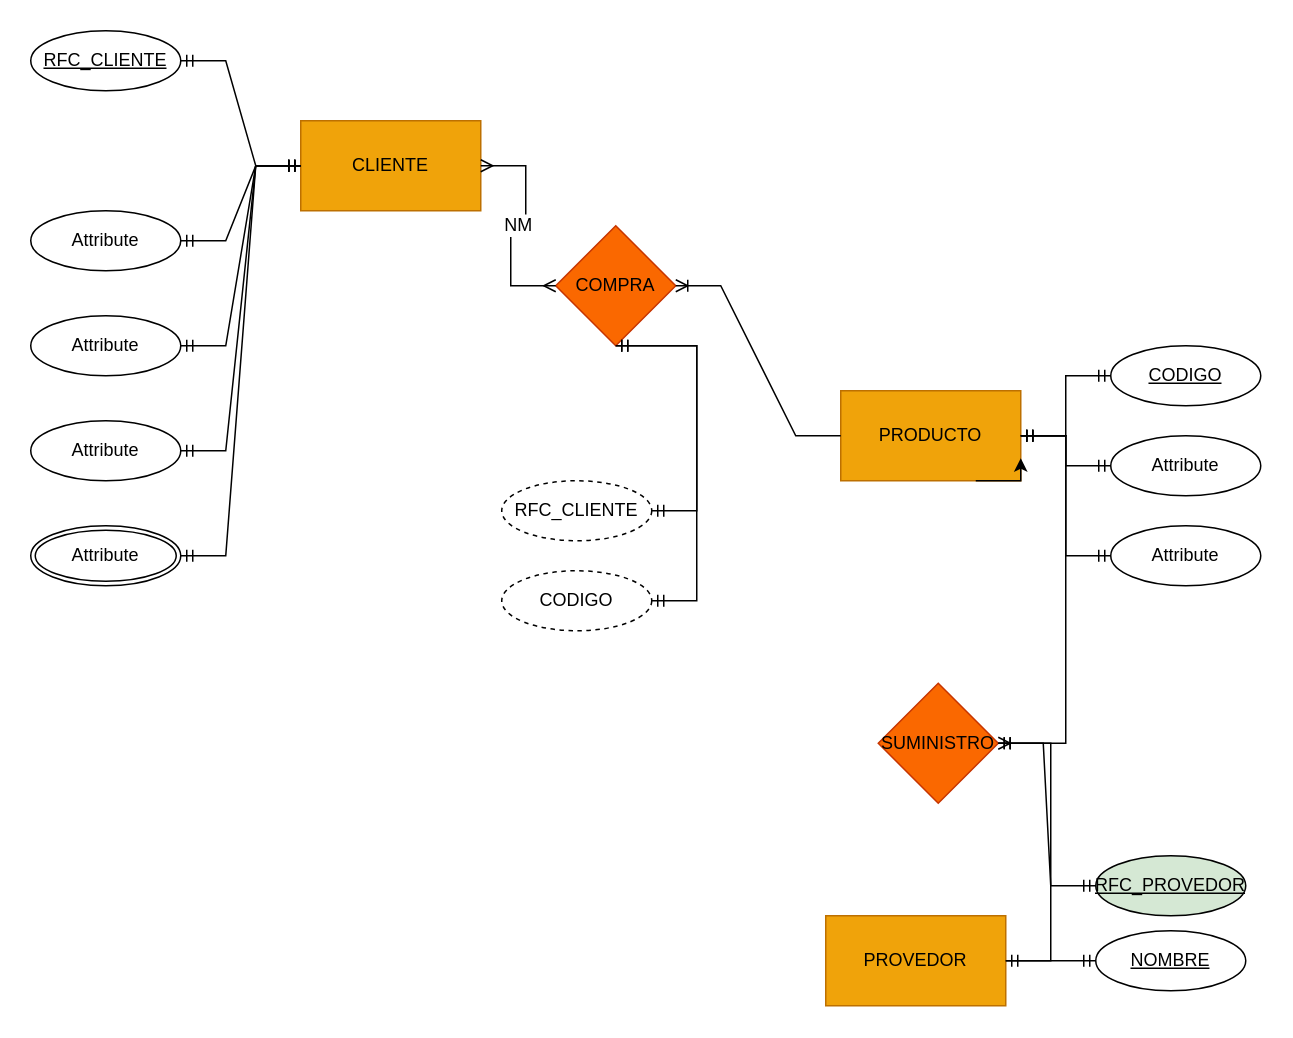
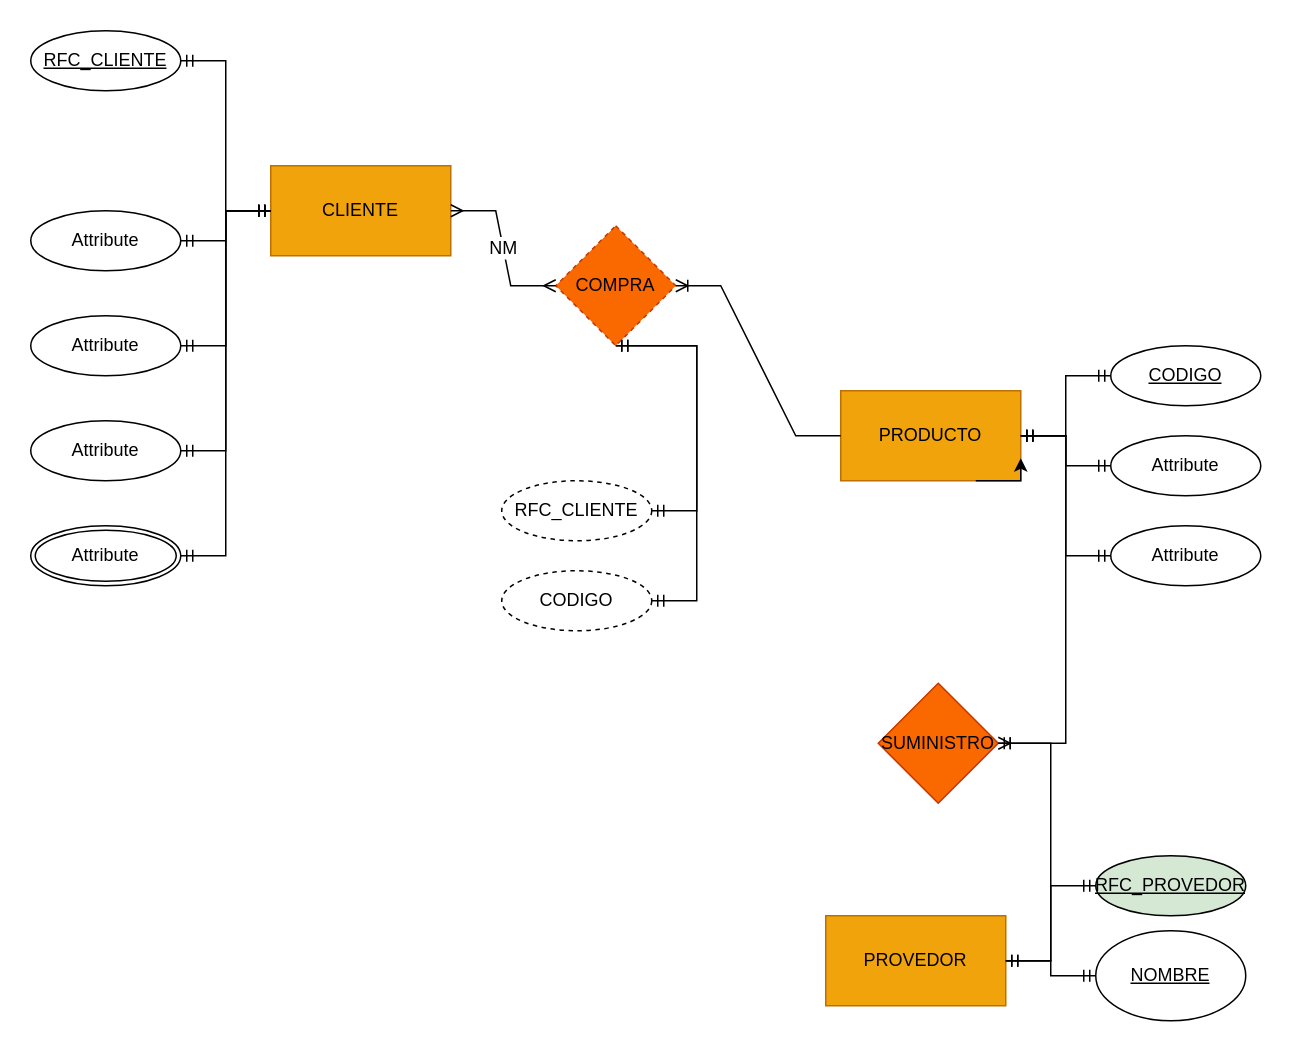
(391, 166) -> (361, 211)
(616, 286) -> (616, 286)
(1045, 785) -> (1053, 886)
(1171, 961) -> (1171, 976)
